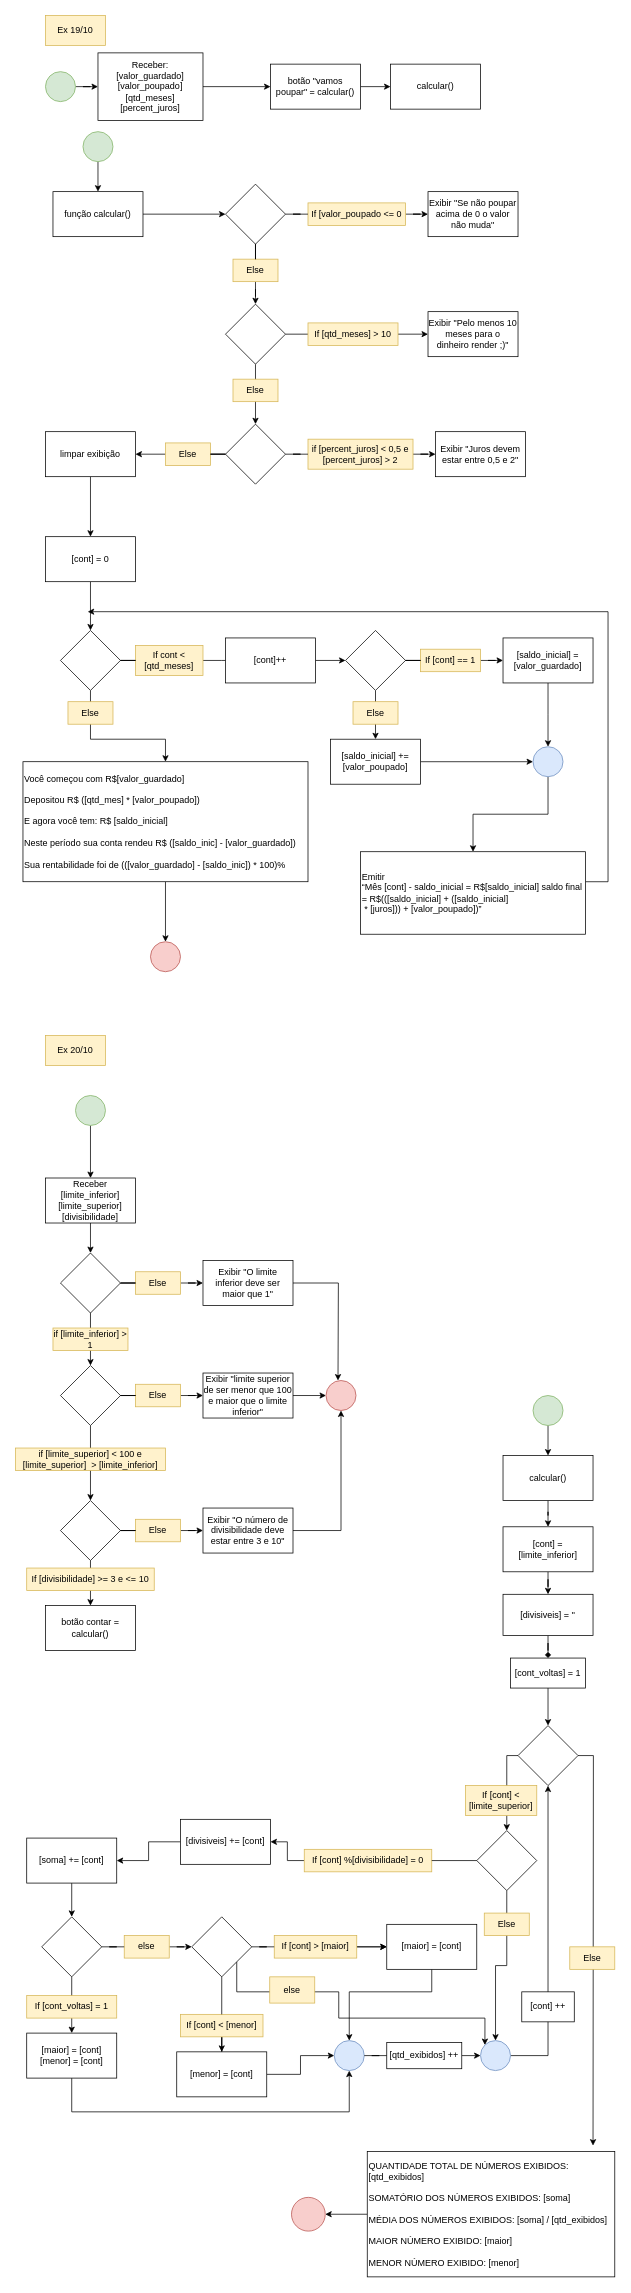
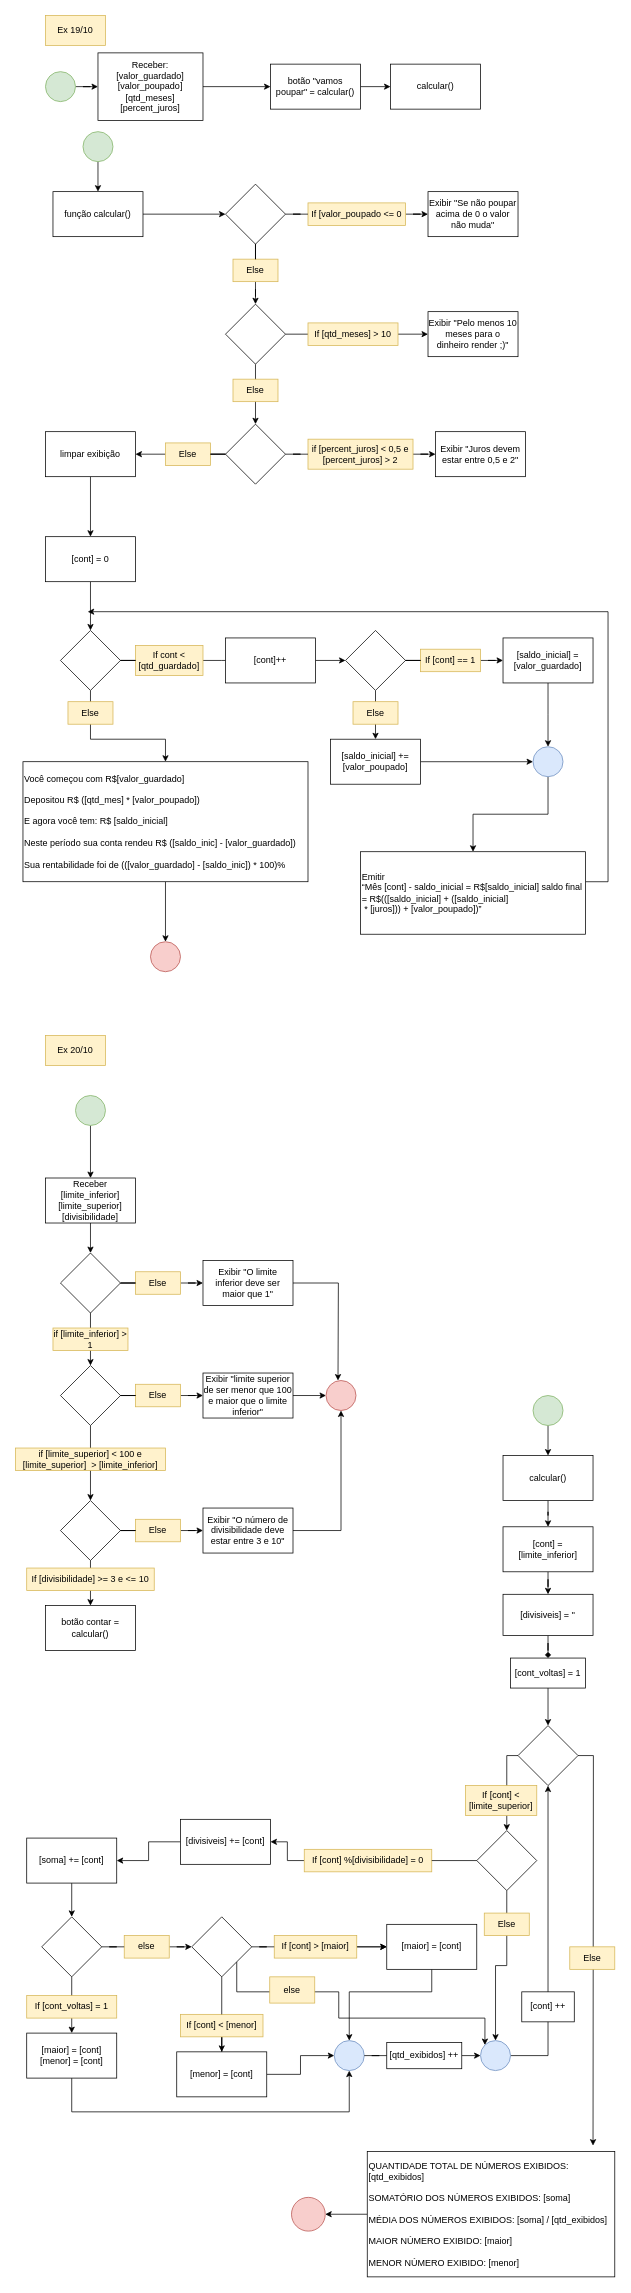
(169, 660) -> (169, 660)
